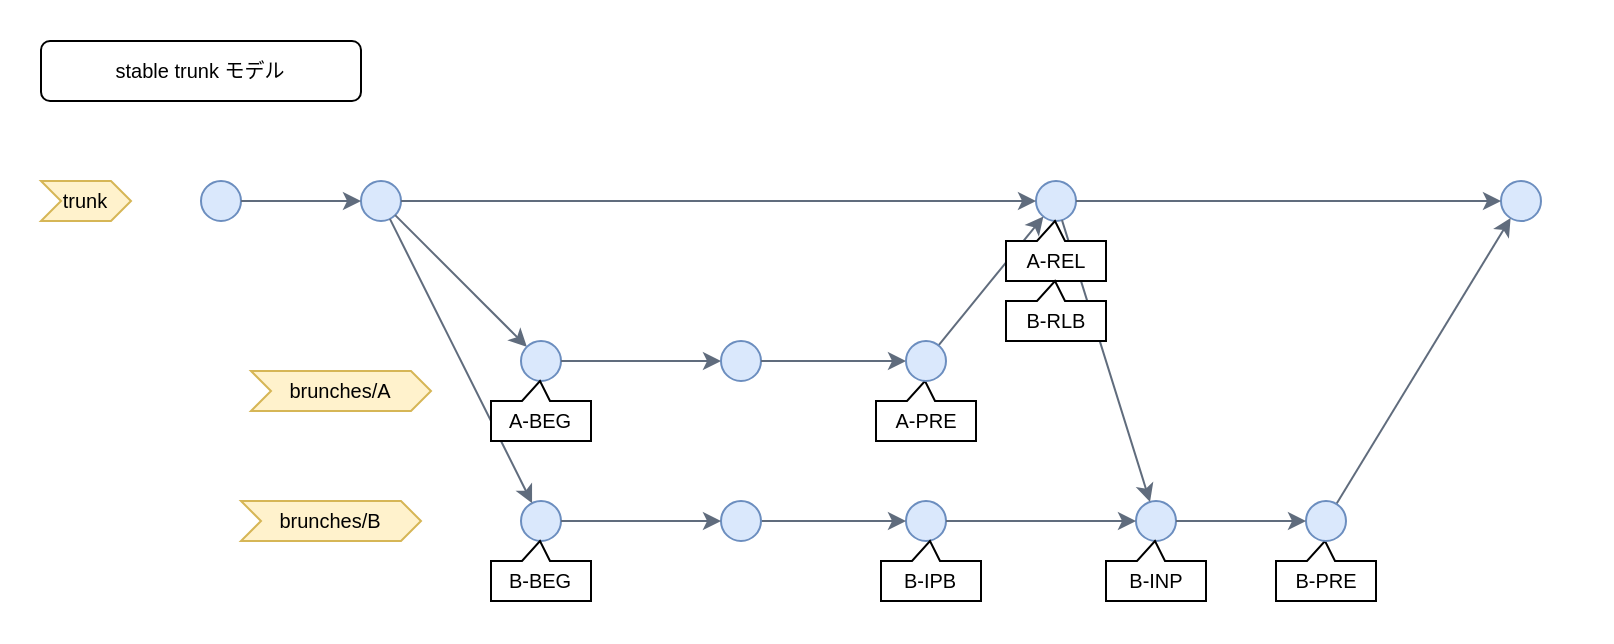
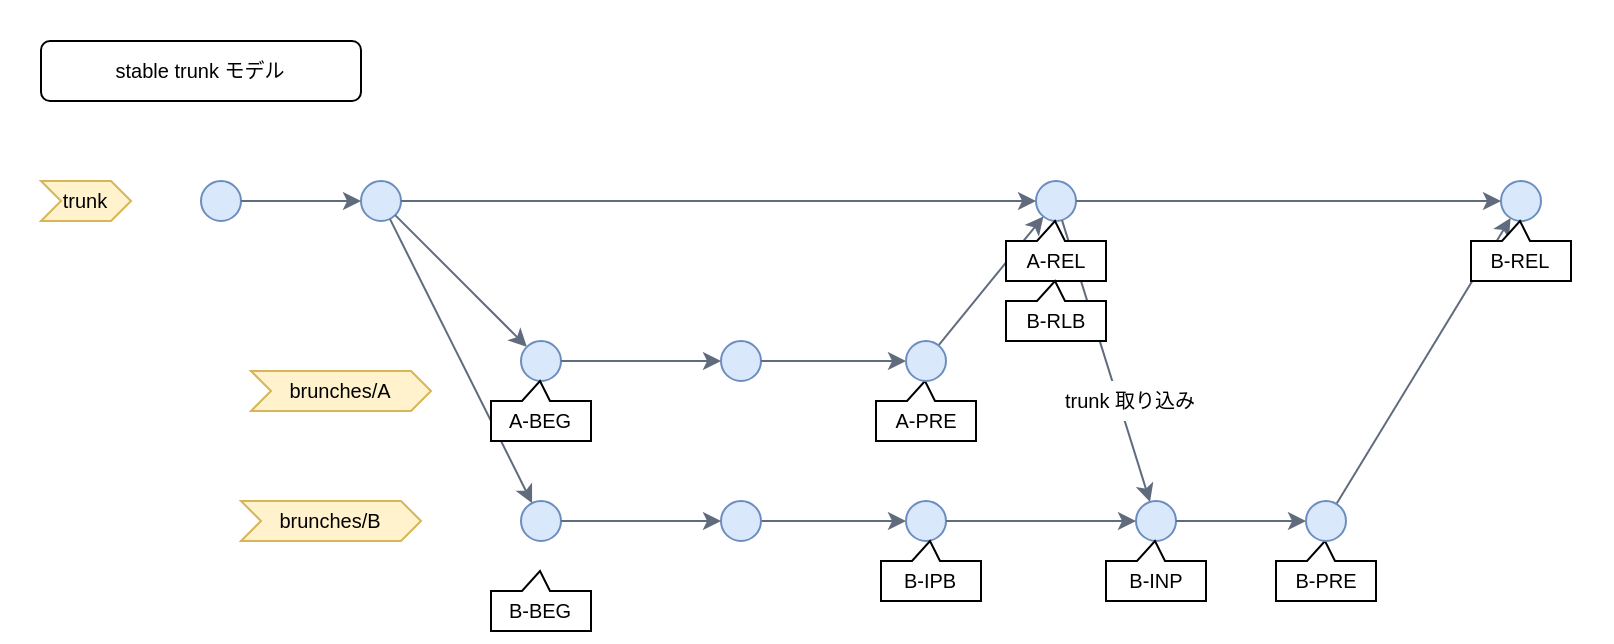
none -> (1521, 251)
none -> (1131, 401)
(541, 571) -> (541, 601)
